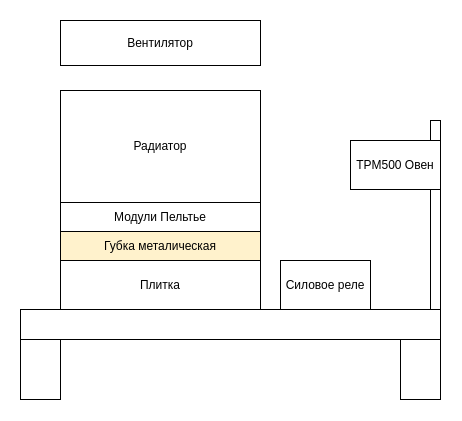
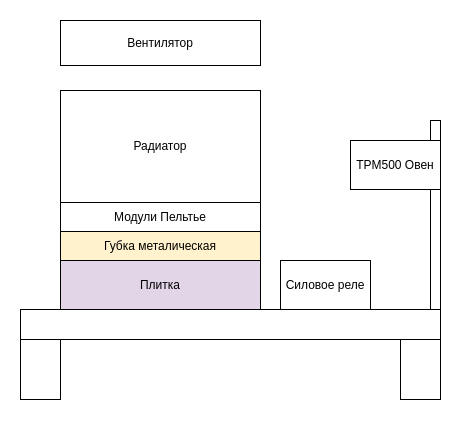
(161, 285) -> (161, 285)
